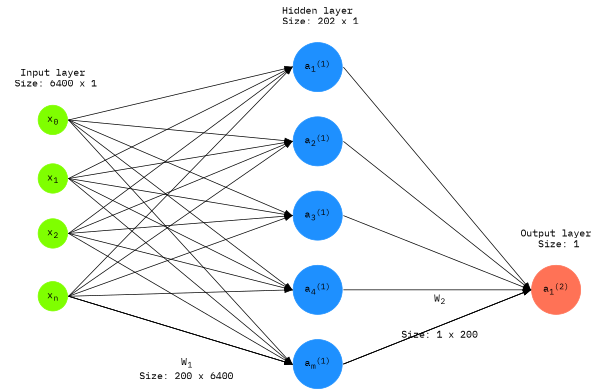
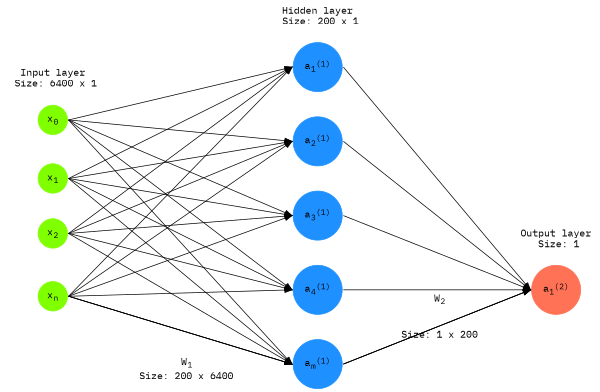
(318, 16) -> (318, 16)
